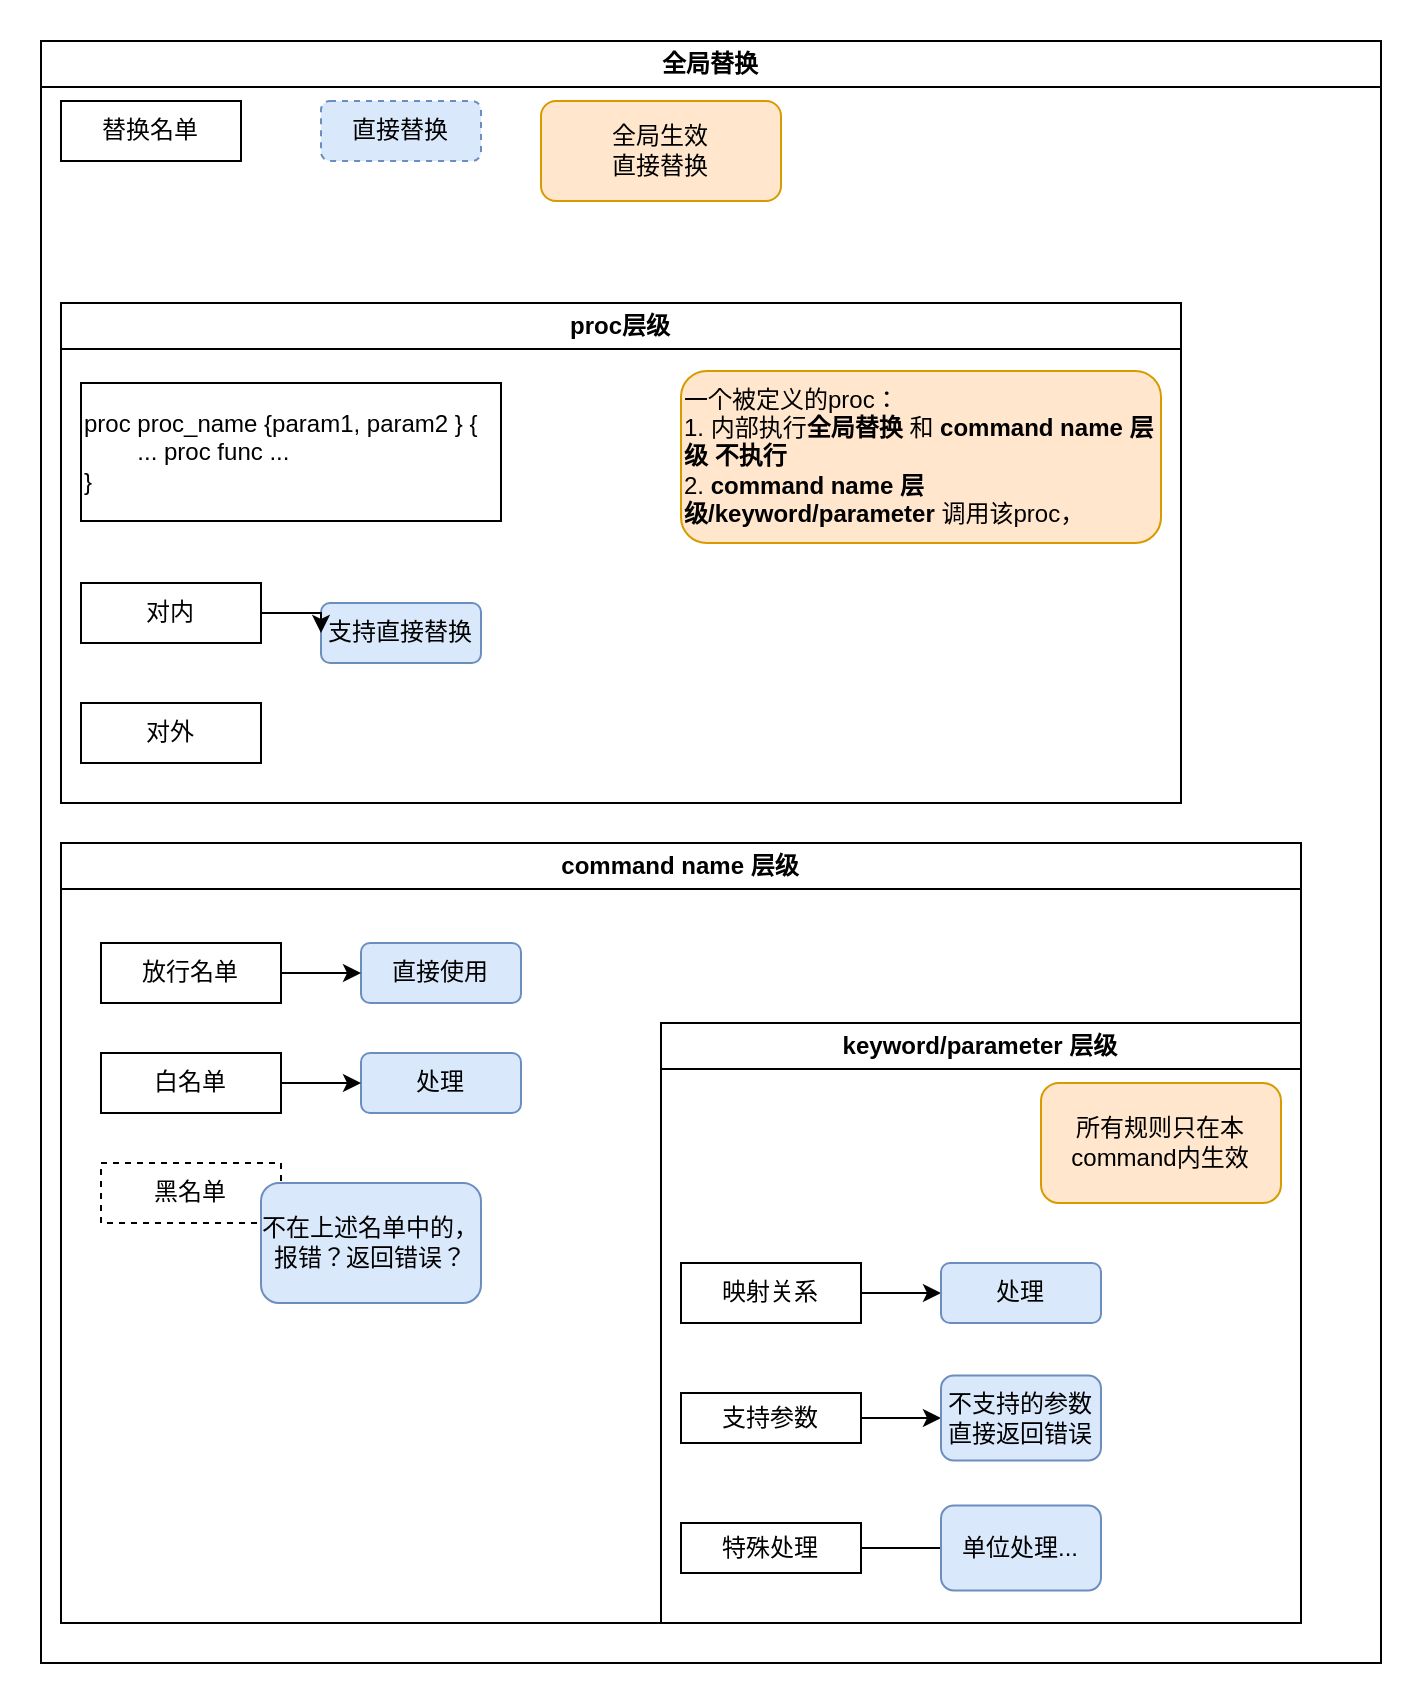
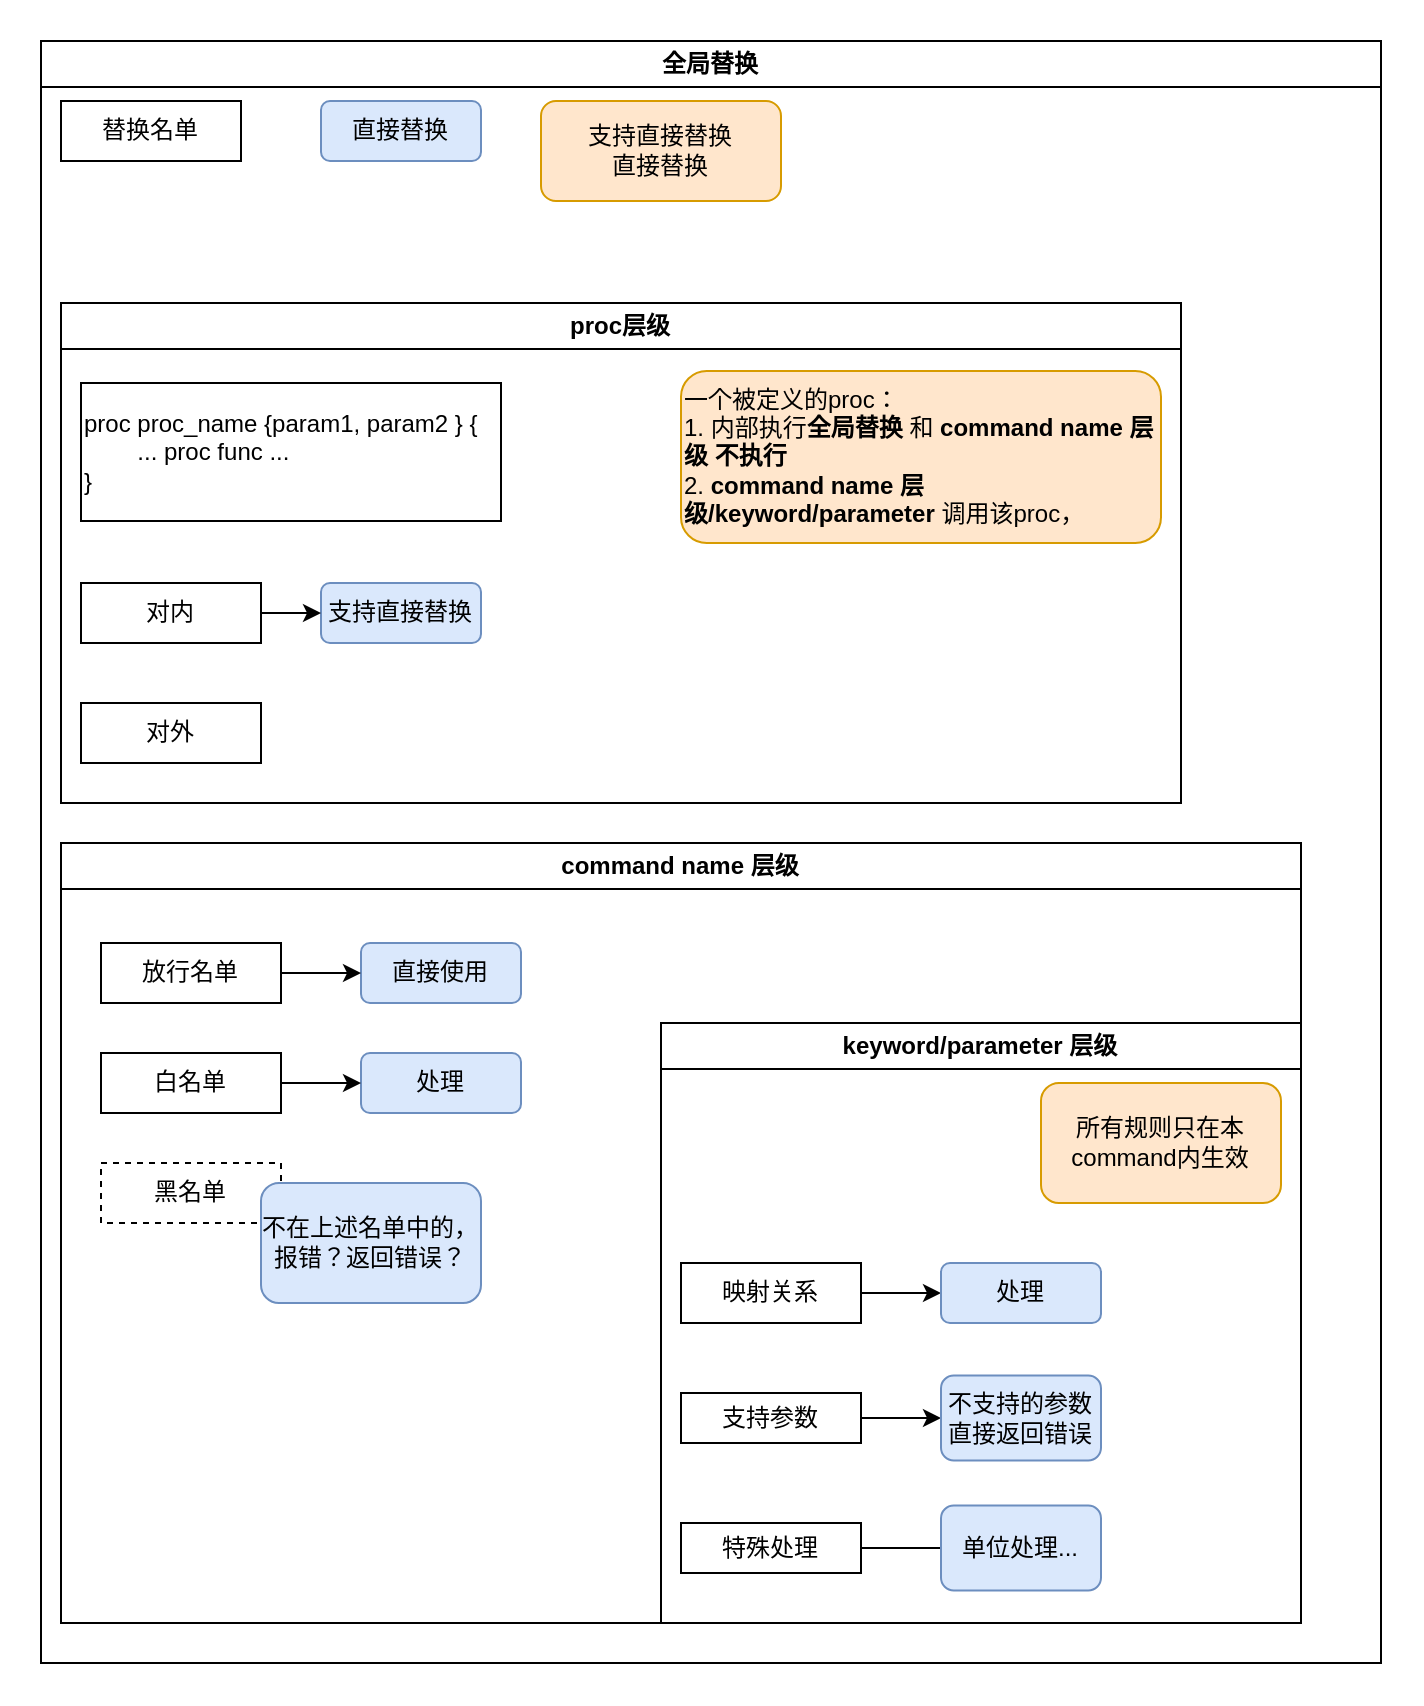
(401, 131) -> (401, 131)
(661, 151) -> (661, 151)
(401, 633) -> (401, 613)
